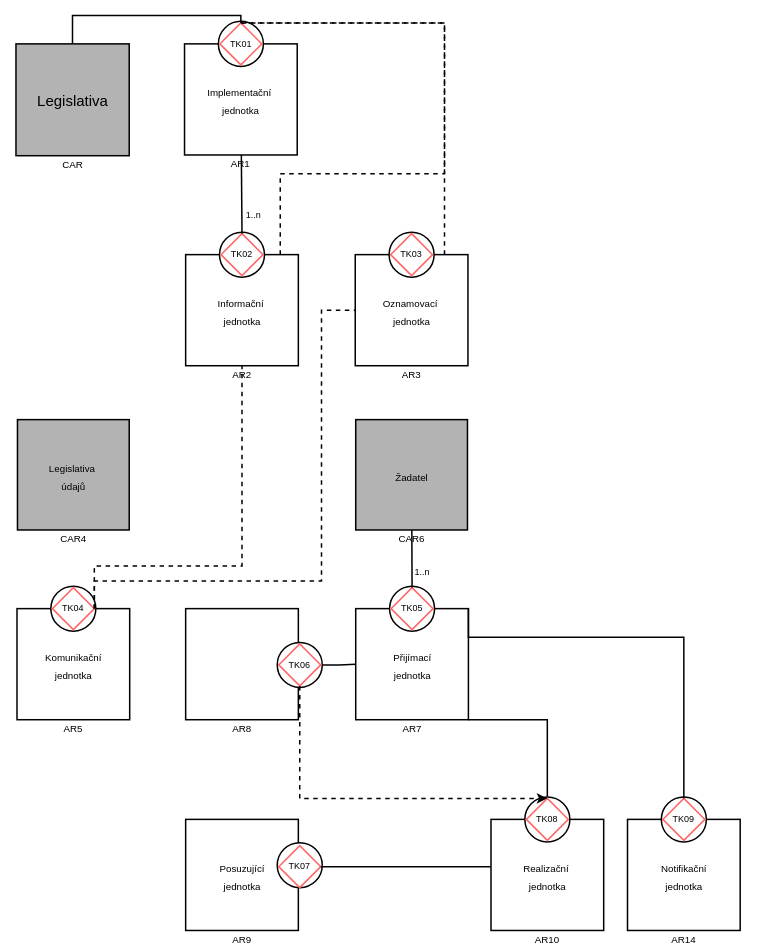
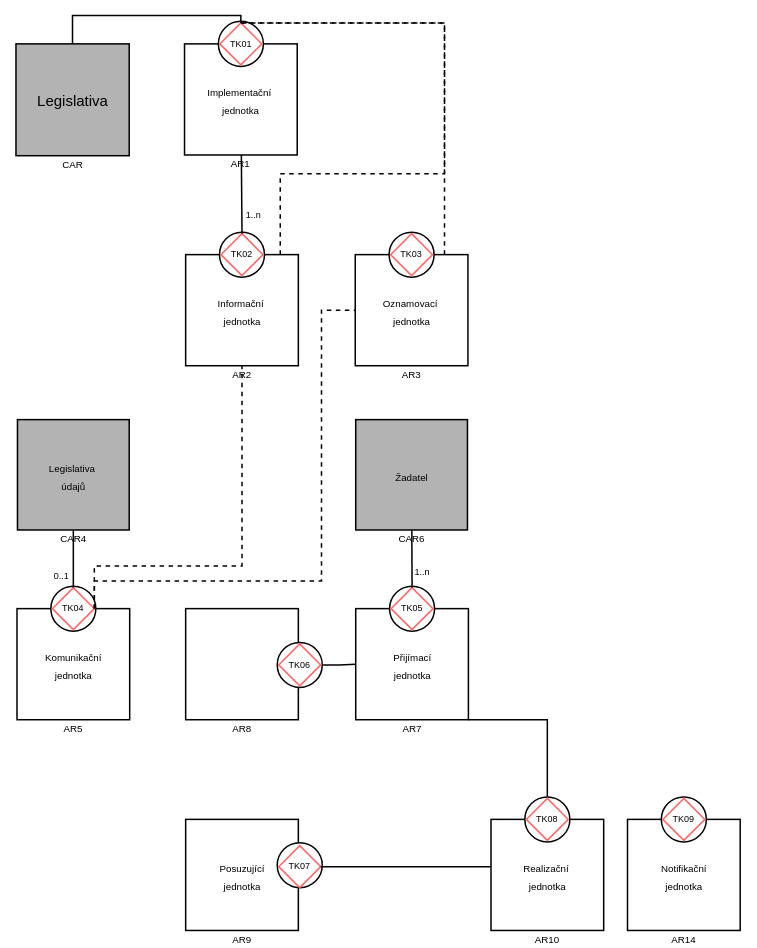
none -> (73, 557)
(654, 637) -> none
(364, 798) -> none
